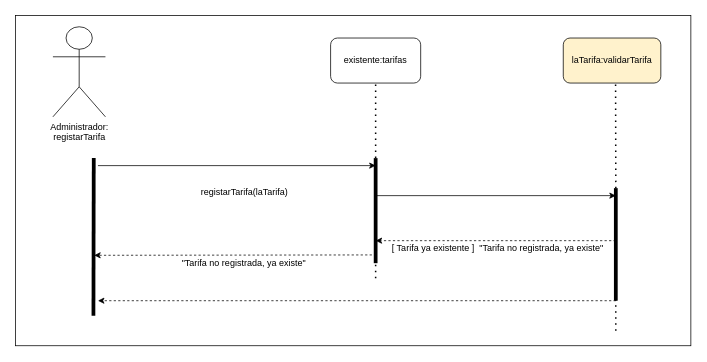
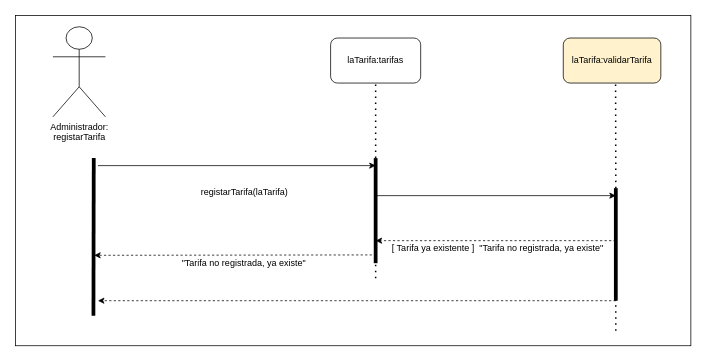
(375, 60) -> (375, 60)
